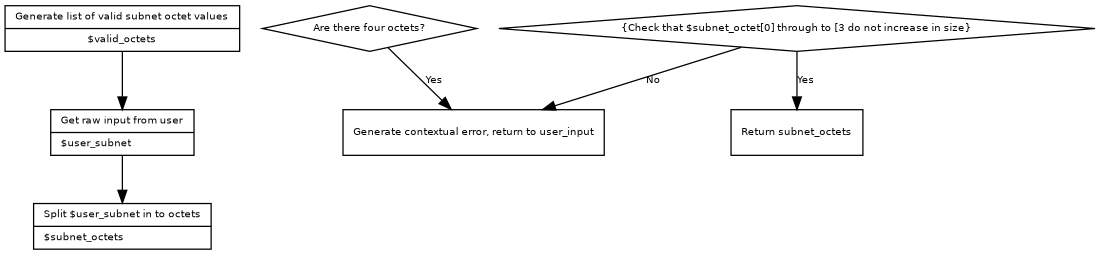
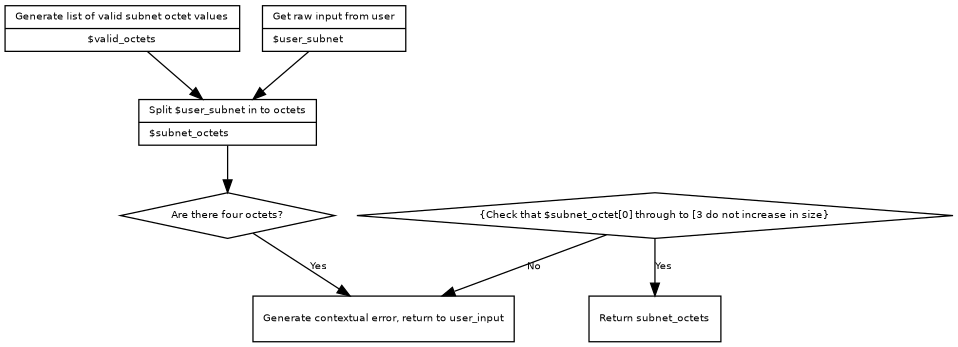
(122, 74) -> (170, 71)
none -> (228, 163)
